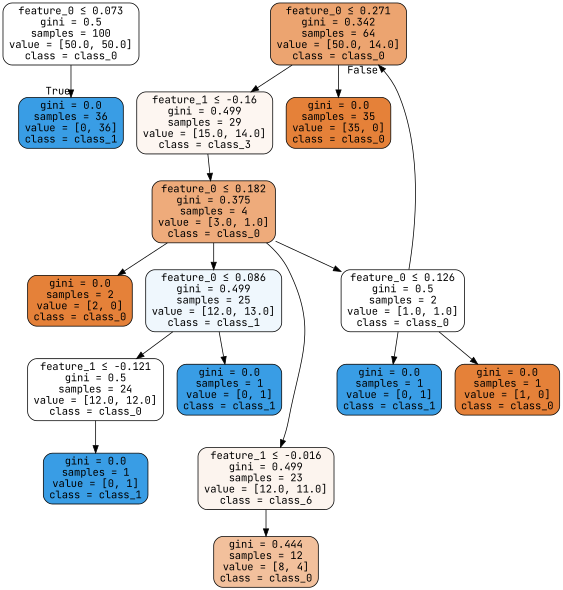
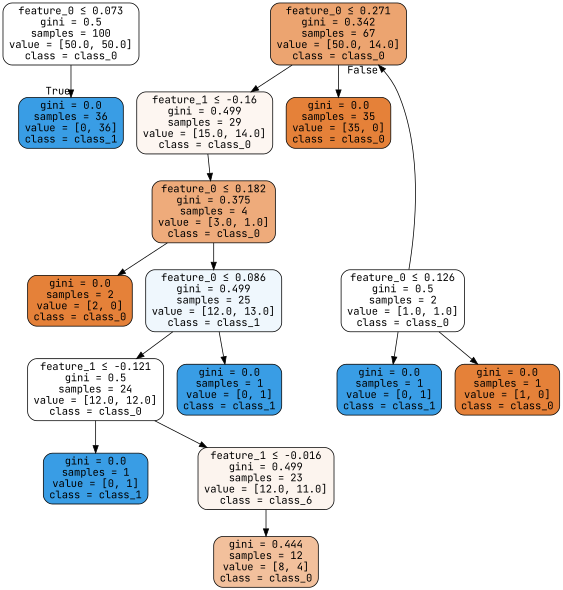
(338, 34) -> (338, 34)
(205, 145) -> (205, 145)
(305, 255) -> none
(304, 337) -> (177, 432)
